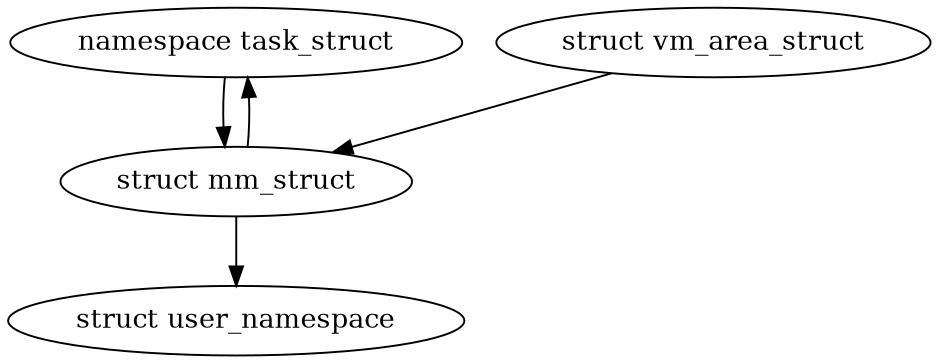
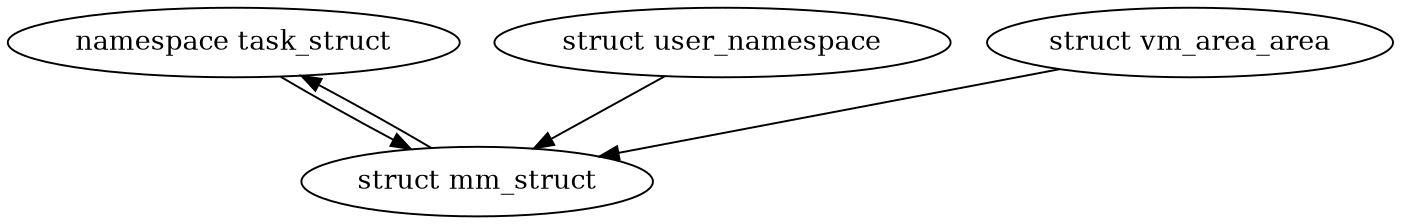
(713, 43) -> (1190, 43)
(236, 242) -> (608, 108)
